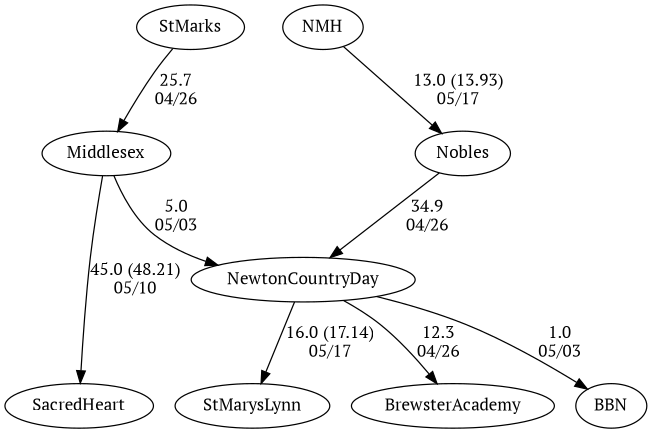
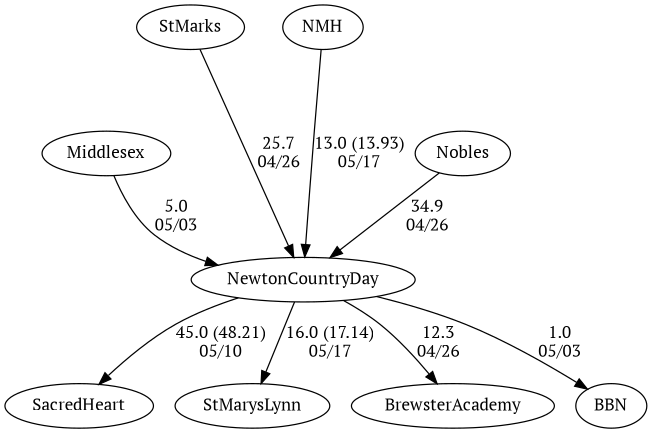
(147, 84) -> (244, 148)
(388, 86) -> (313, 147)
(89, 273) -> (169, 328)
